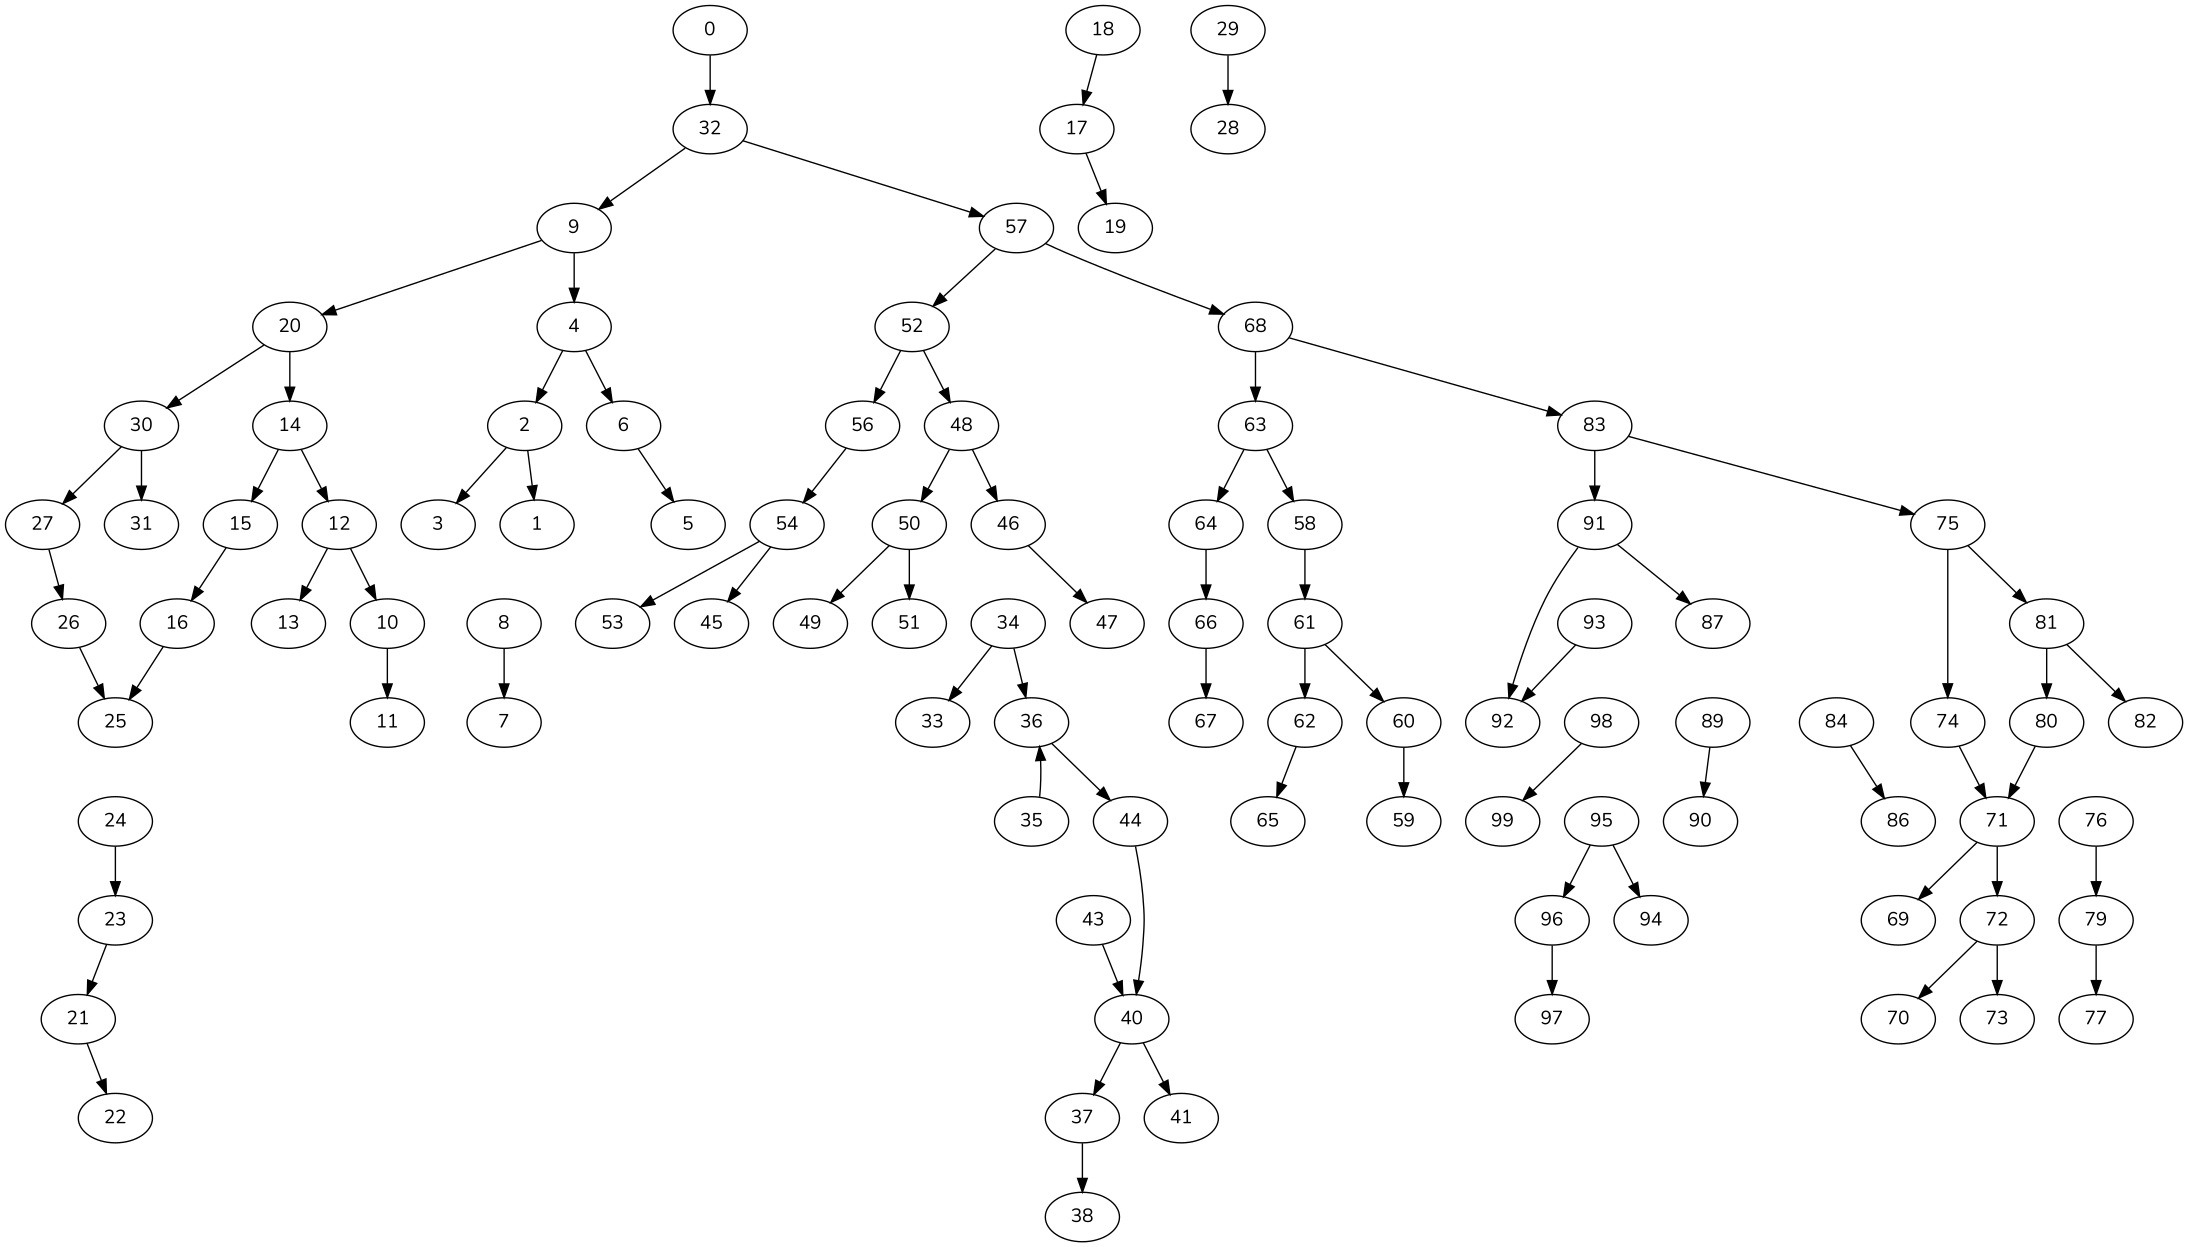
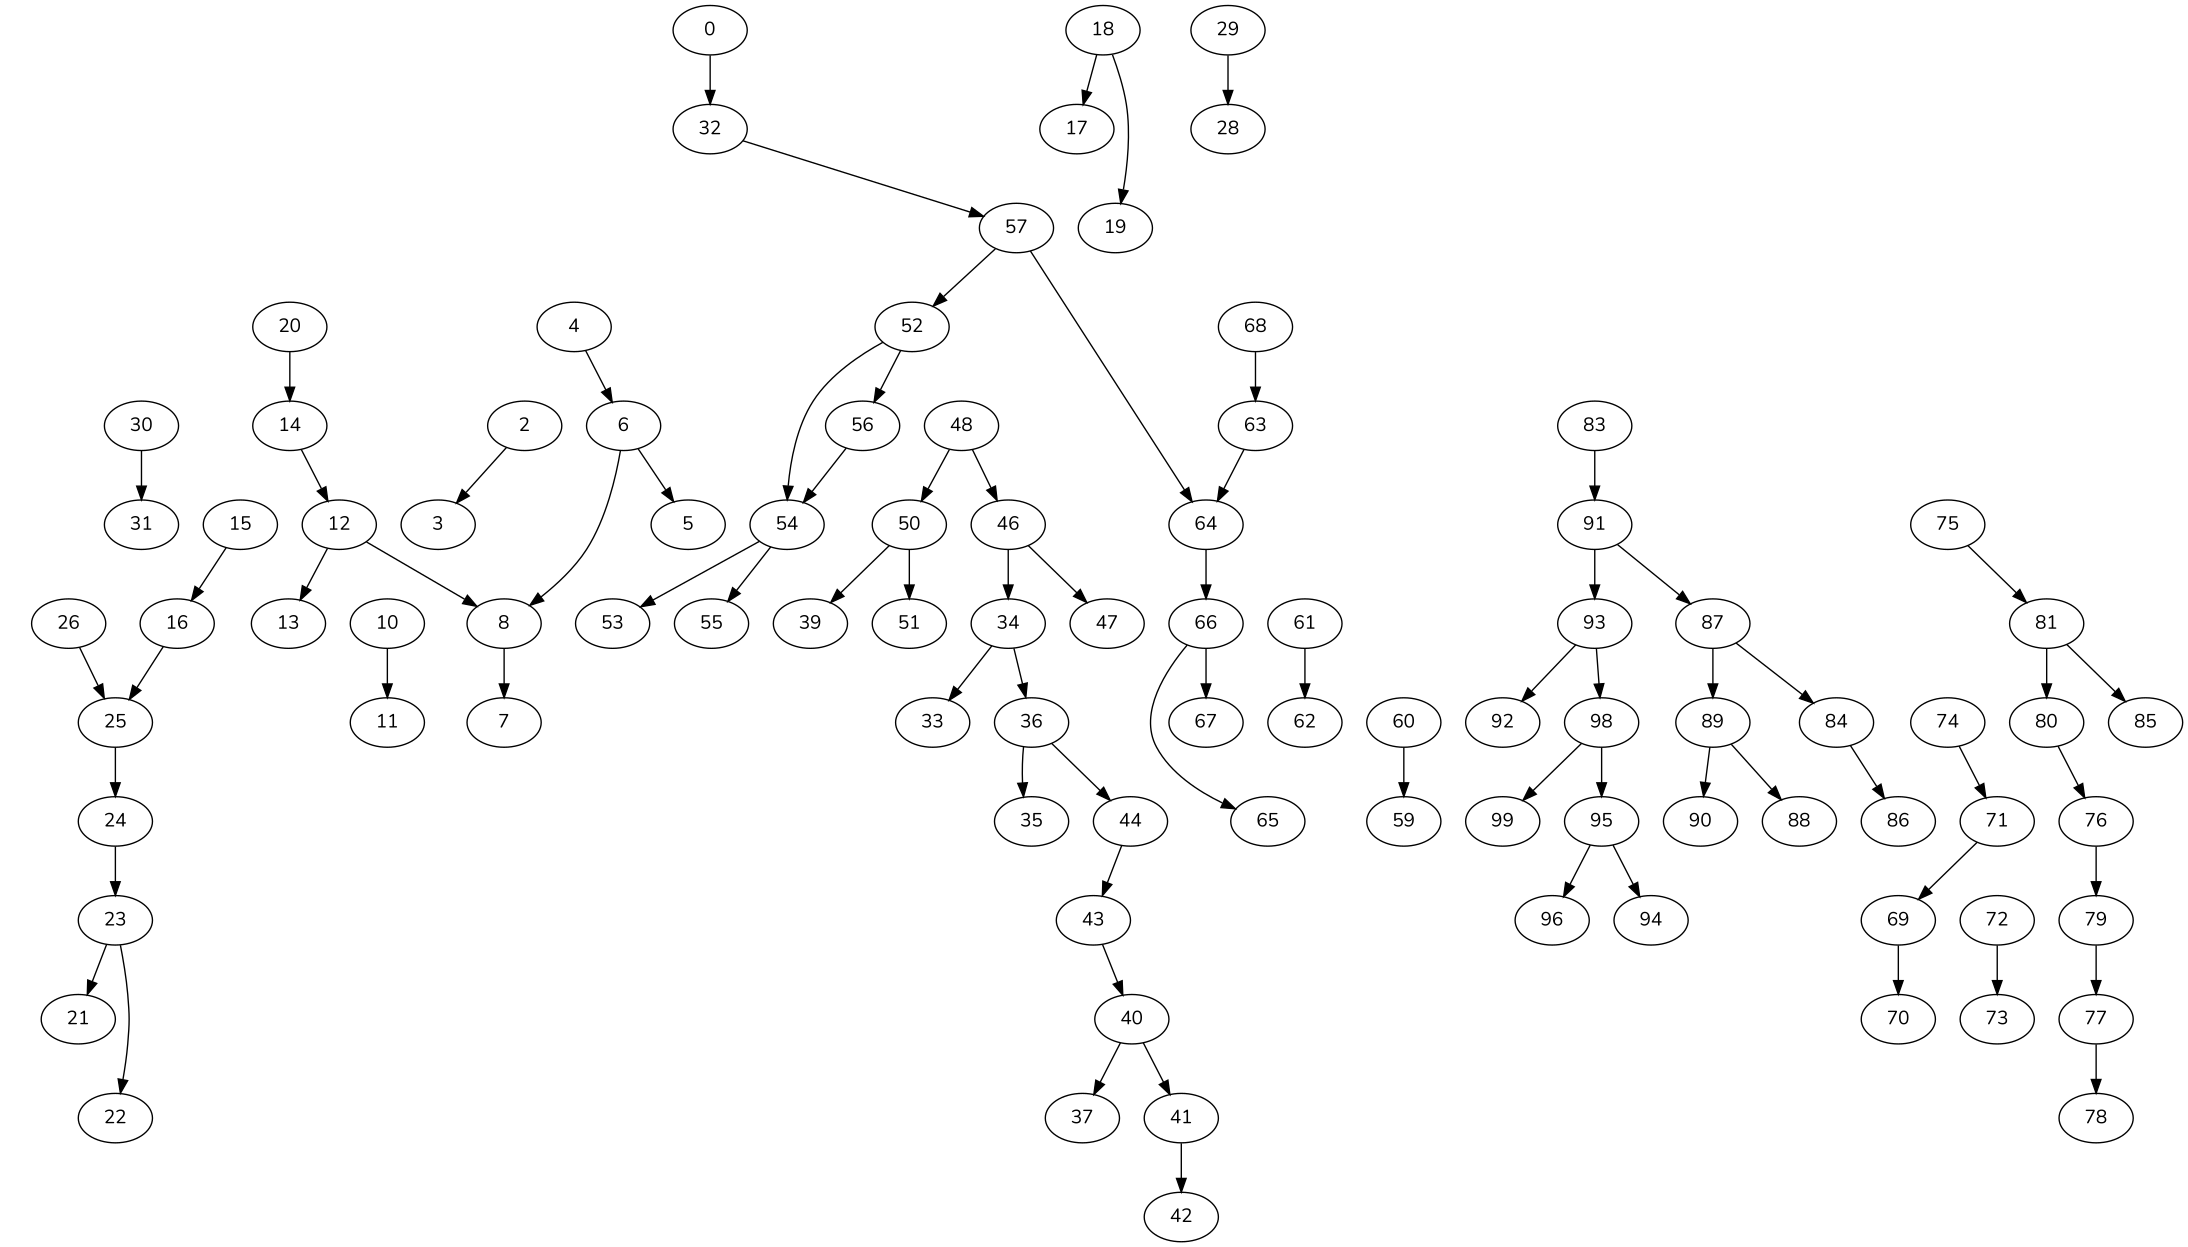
(1094, 172) -> (1128, 121)
(574, 228) -> none
(1127, 278) -> (1108, 371)
(553, 370) -> none
(934, 370) -> (814, 400)
(221, 373) -> none
(1418, 374) -> none
(268, 469) -> none
(1765, 473) -> none
(43, 525) -> none
(537, 525) -> none
(1305, 525) -> none
none -> (596, 532)
none -> (1008, 567)
(360, 568) -> (416, 571)
(1539, 613) -> (1595, 567)
(1948, 617) -> none
(712, 624) -> (712, 624)
(810, 624) -> (810, 624)
none -> (1598, 666)
none -> (1713, 666)
(1349, 668) -> none
none -> (1769, 669)
(2146, 723) -> (2146, 723)
none -> (115, 765)
(1289, 765) -> (1152, 735)
none -> (1602, 765)
(2025, 766) -> (2068, 766)
(1041, 779) -> (1022, 765)
none -> (1799, 821)
(1997, 864) -> none
(1144, 913) -> (1115, 864)
(1953, 965) -> (1898, 963)
(1552, 1019) -> none
(94, 1062) -> (129, 1012)
none -> (2096, 1118)
(1082, 1217) -> none
none -> (1181, 1217)
